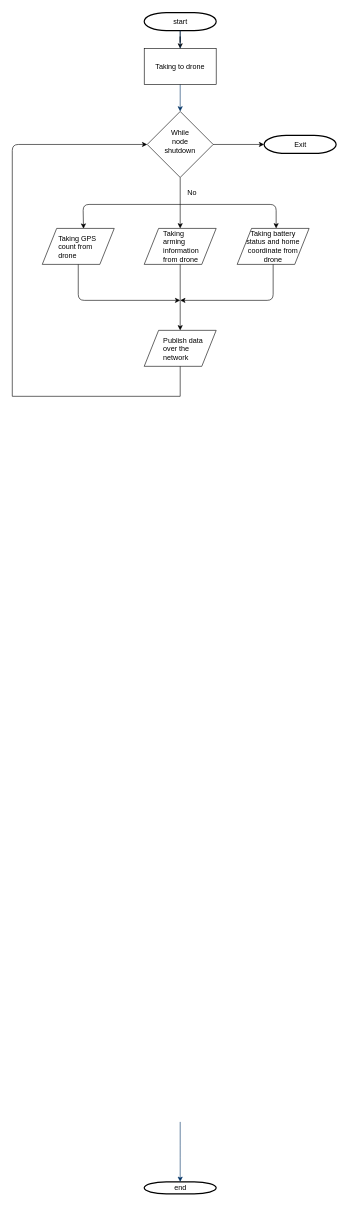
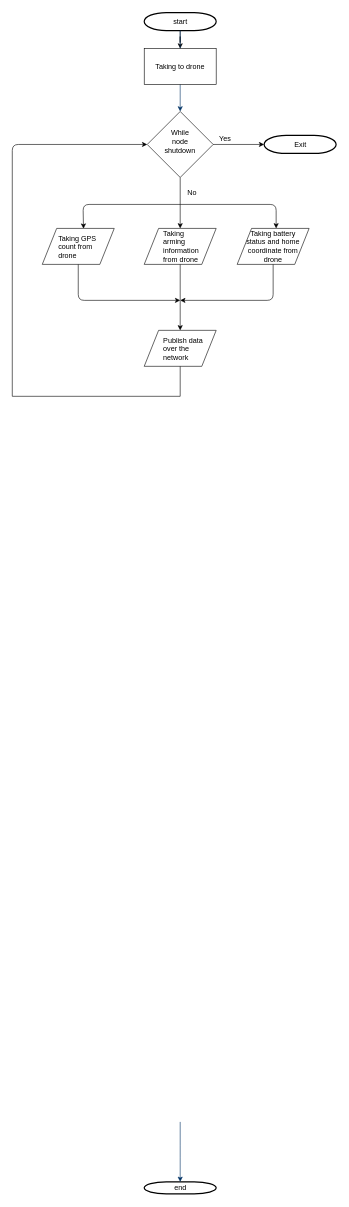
none -> (225, 138)
